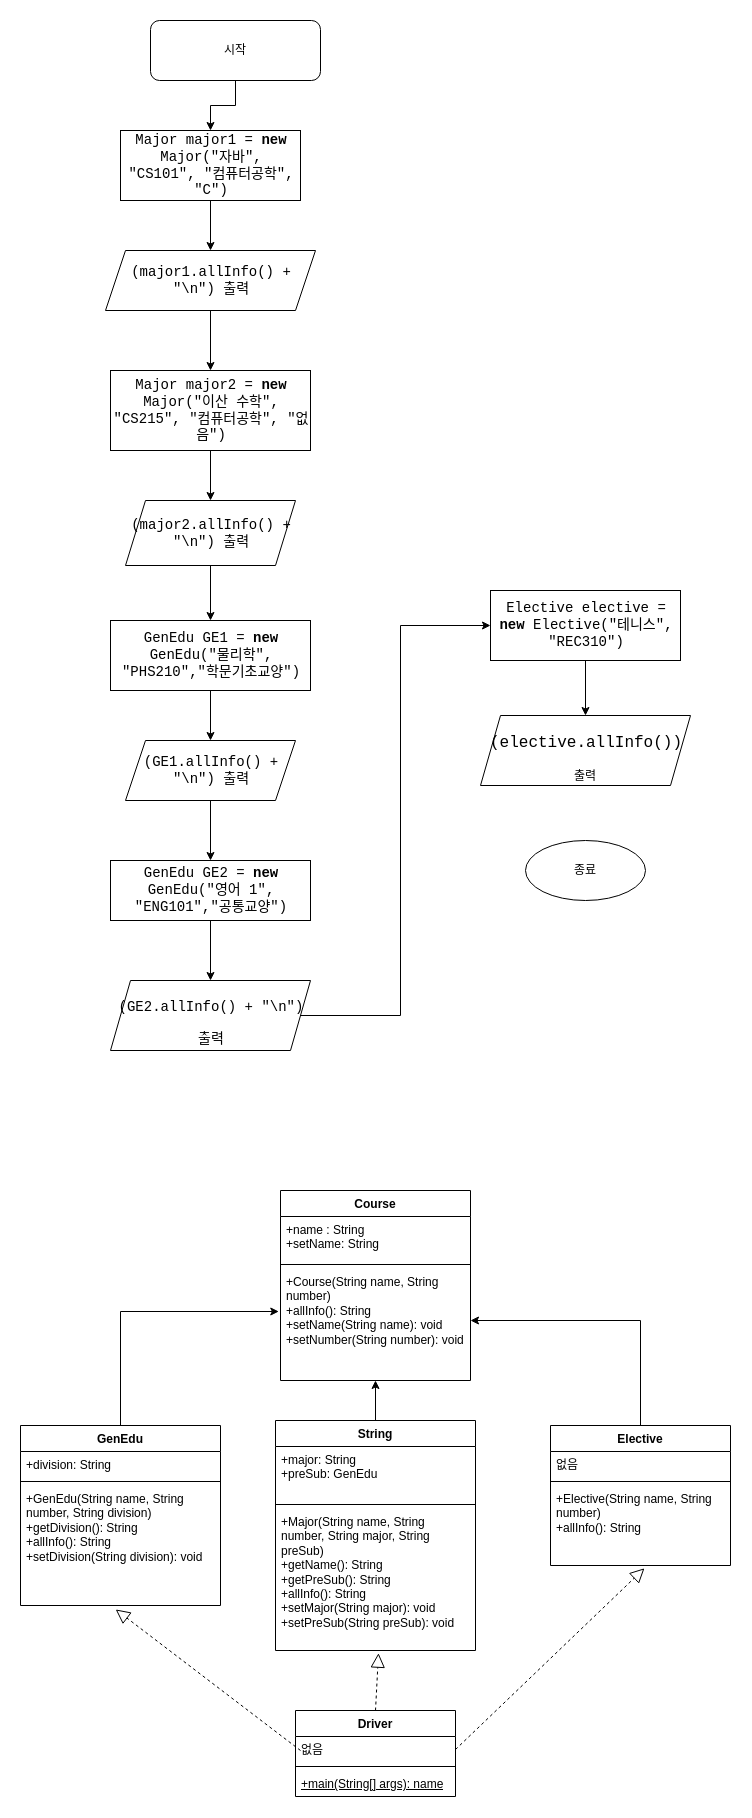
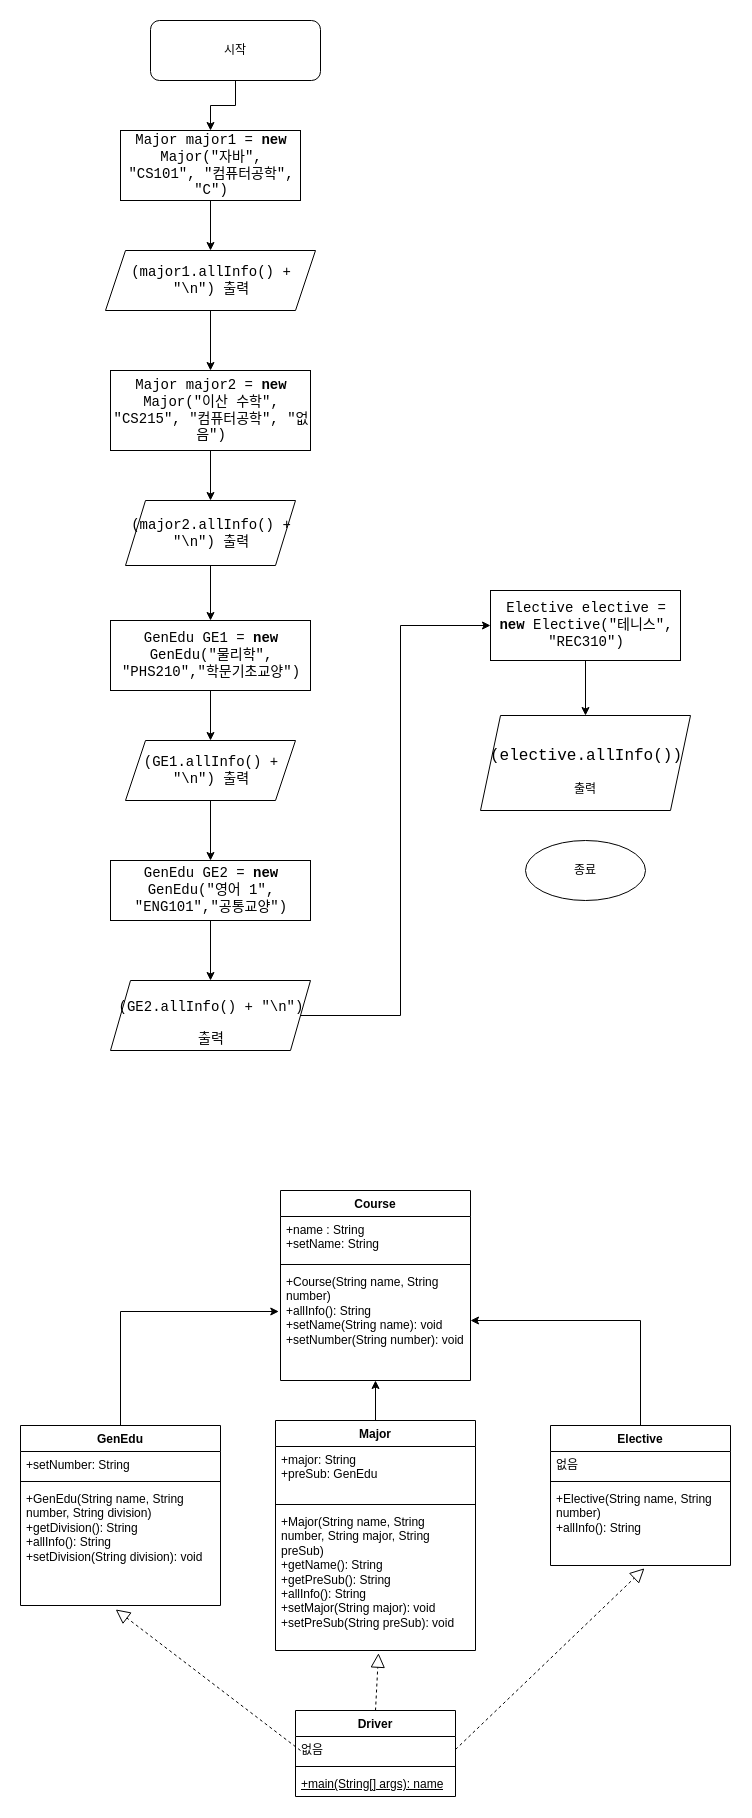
(586, 751) -> (586, 763)
(376, 1435) -> (376, 1435)
(74, 1466) -> (82, 1466)
